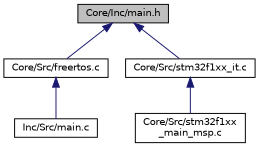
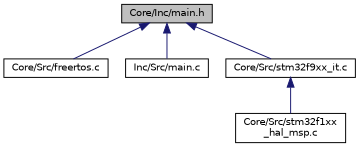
(190, 68) -> (291, 68)
(56, 103) -> (167, 46)
(190, 128) -> (291, 128)
